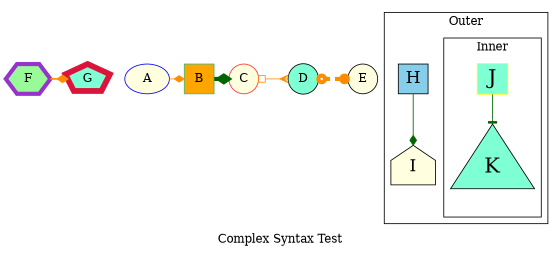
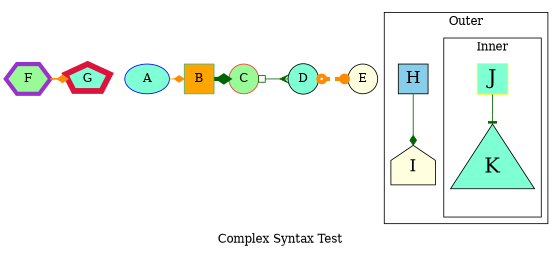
(147, 79) -> (147, 79)
(244, 79) -> (244, 79)
(273, 79) -> (273, 79)
